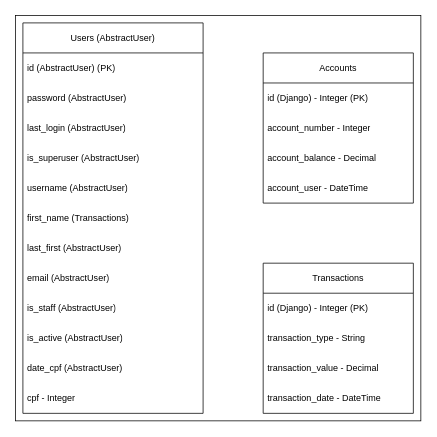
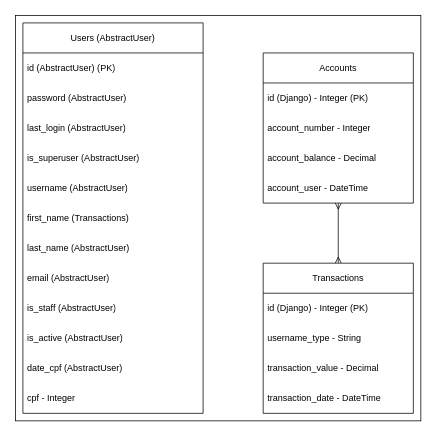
none -> (338, 233)
(87, 248) -> (86, 248)
(326, 338) -> (319, 338)
